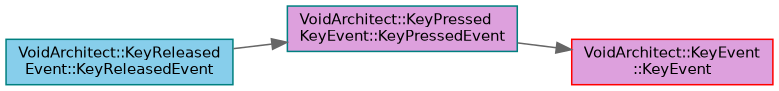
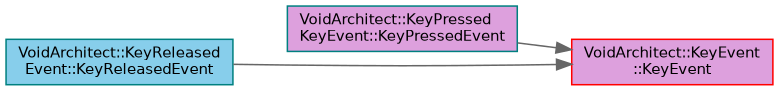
(253, 46) -> (395, 66)
